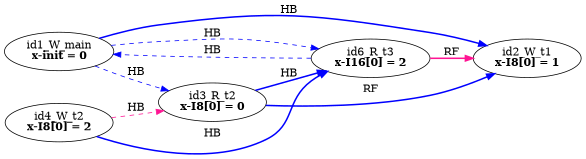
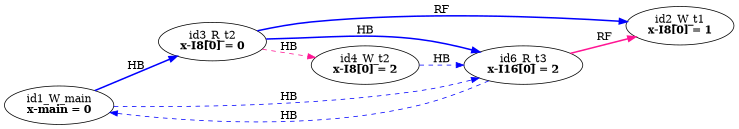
(289, 16) -> none
(59, 56) -> (59, 110)
(128, 78) -> (132, 75)
(134, 115) -> (285, 53)
(225, 152) -> (438, 65)
